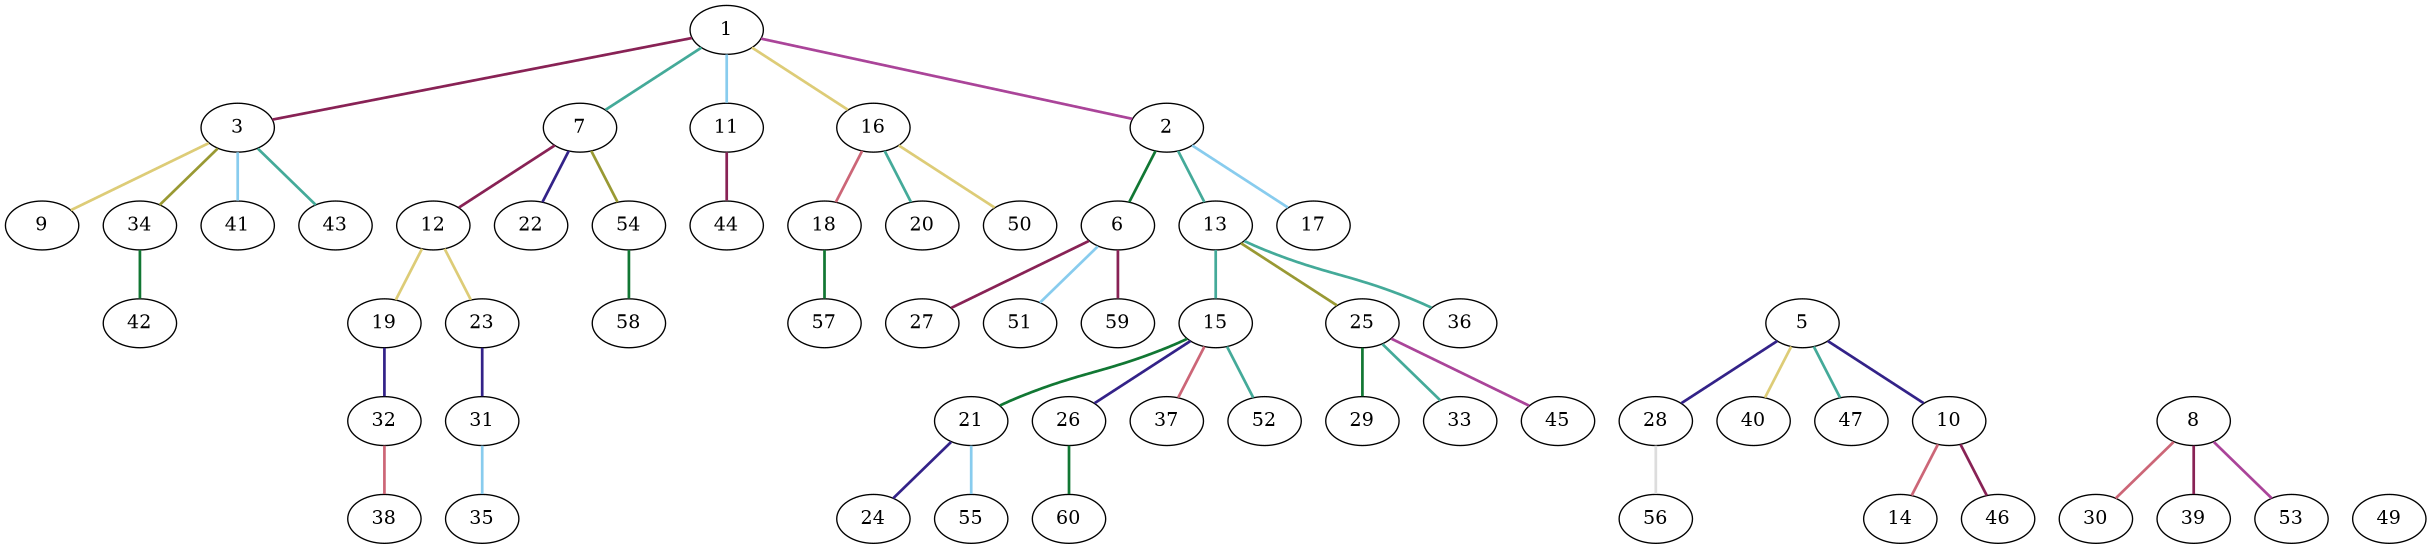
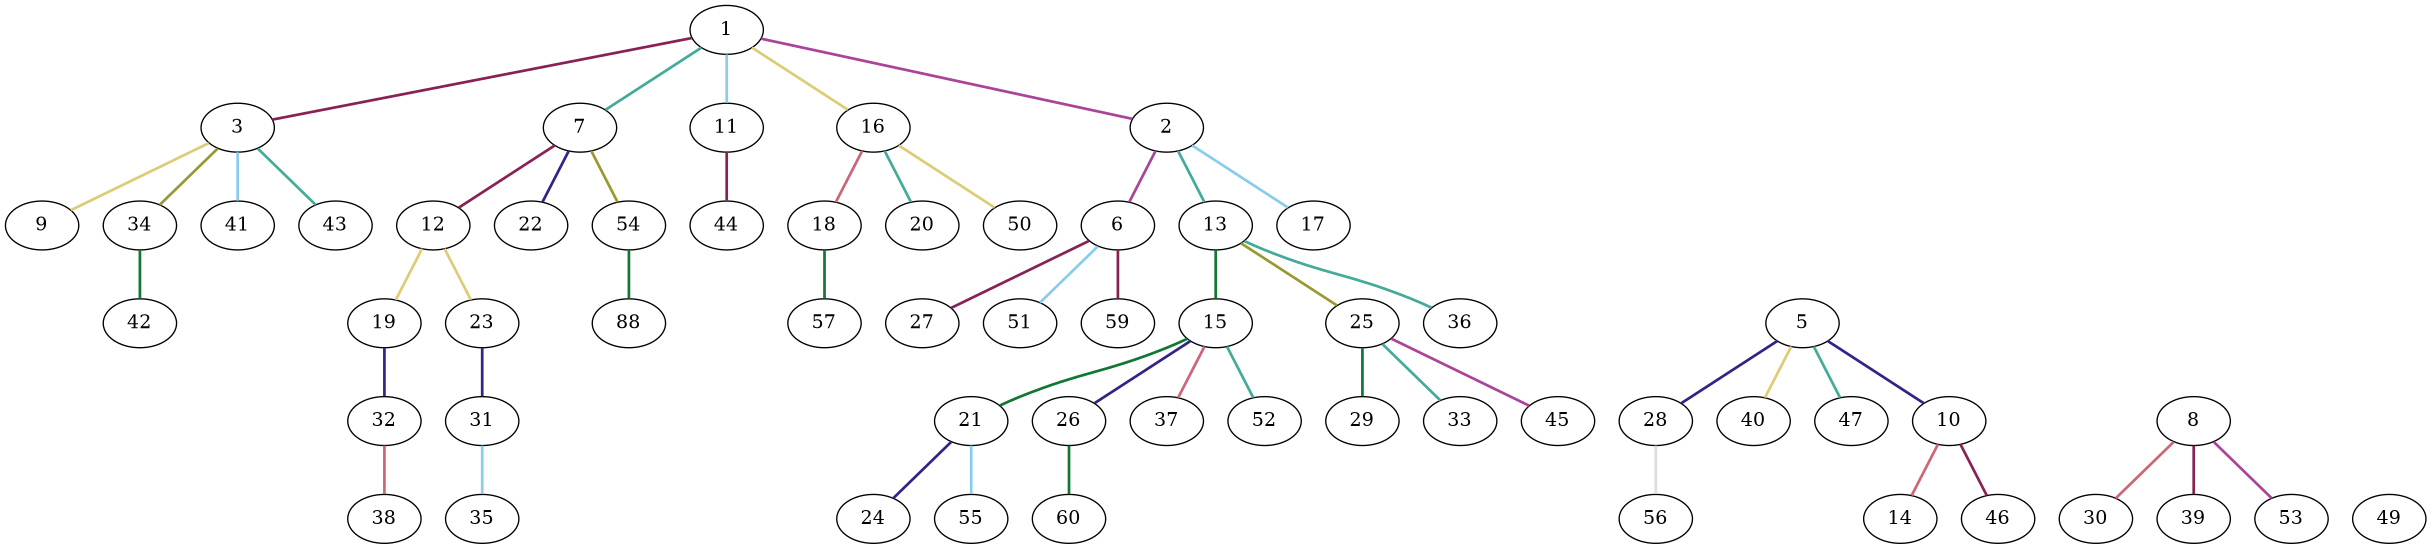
(1142, 177) -> (1142, 177)
(1216, 274) -> (1216, 274)
(629, 323) -> (629, 323)
